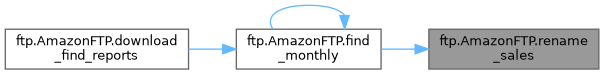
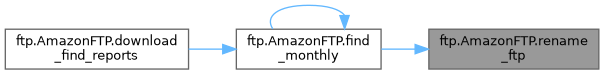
(514, 49) -> (514, 49)
